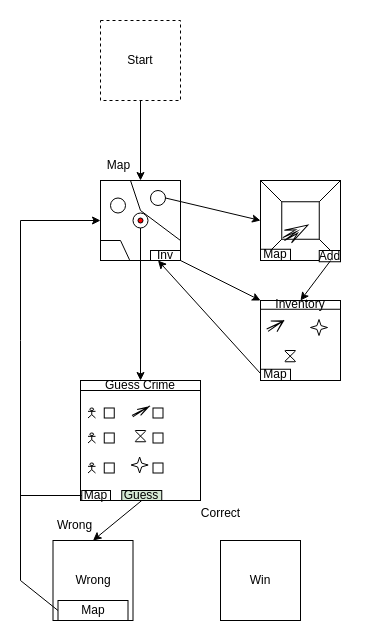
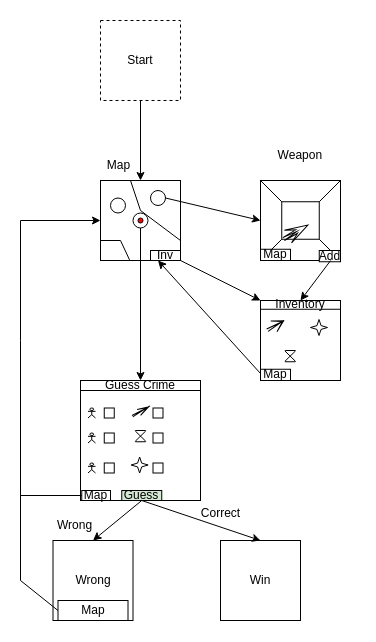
none -> (301, 156)
none -> (198, 519)
